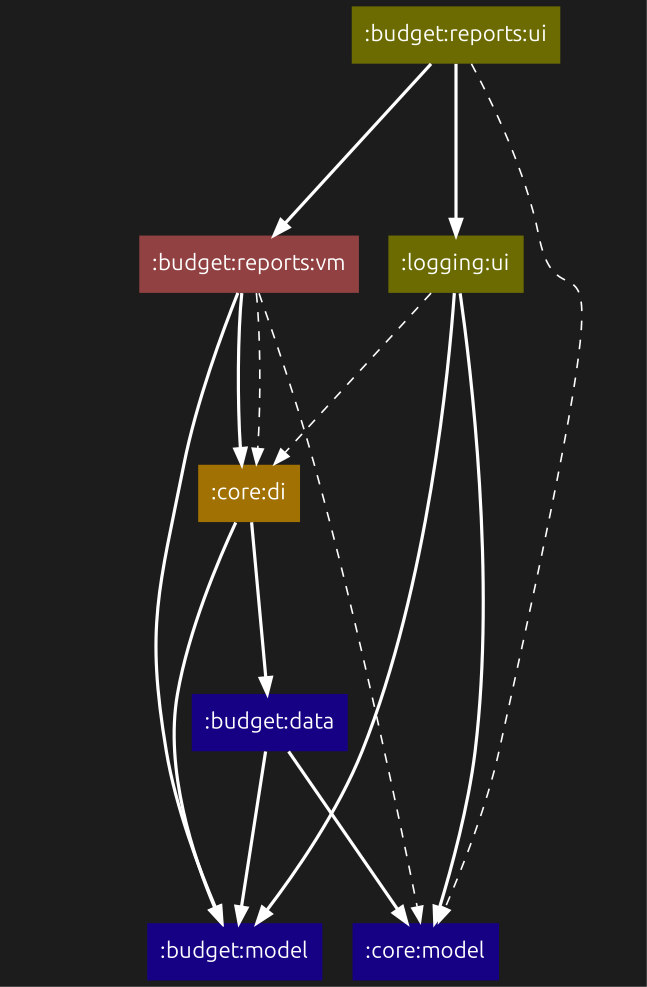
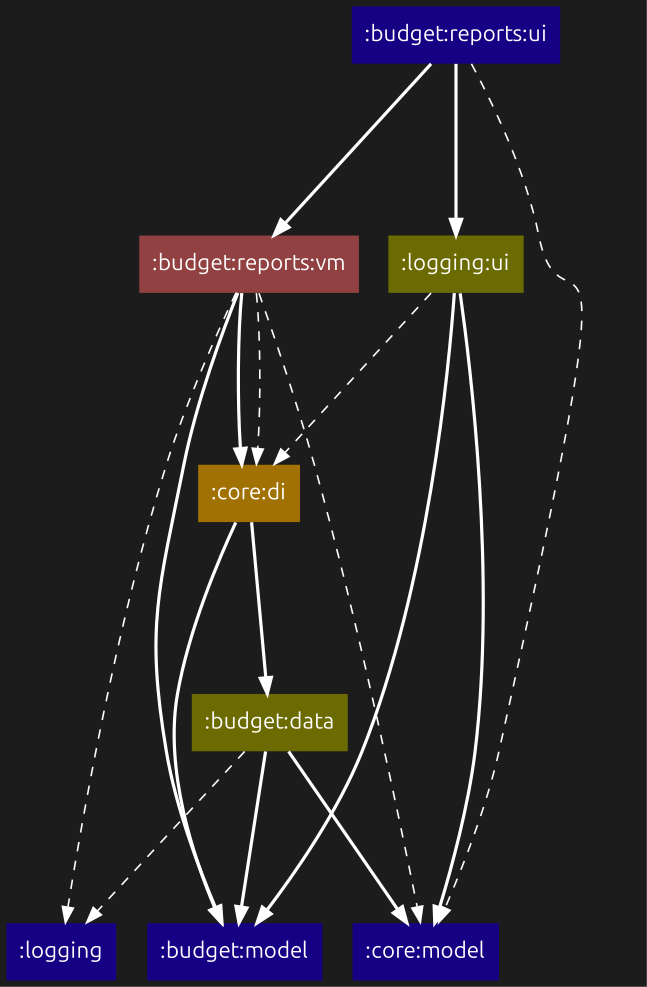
(456, 35) -> (456, 35)
(270, 723) -> (270, 723)
none -> (61, 952)
